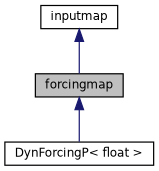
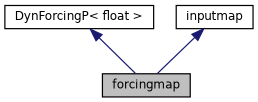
(79, 126) -> (117, 56)
